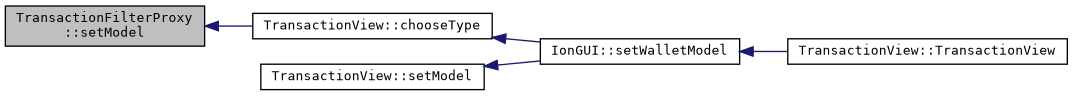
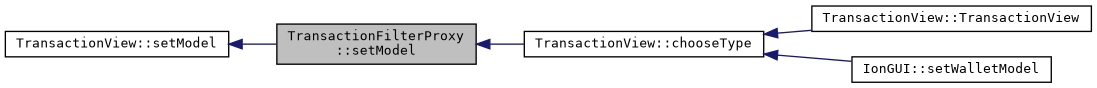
(770, 51) -> (795, 32)
(519, 63) -> (259, 44)
